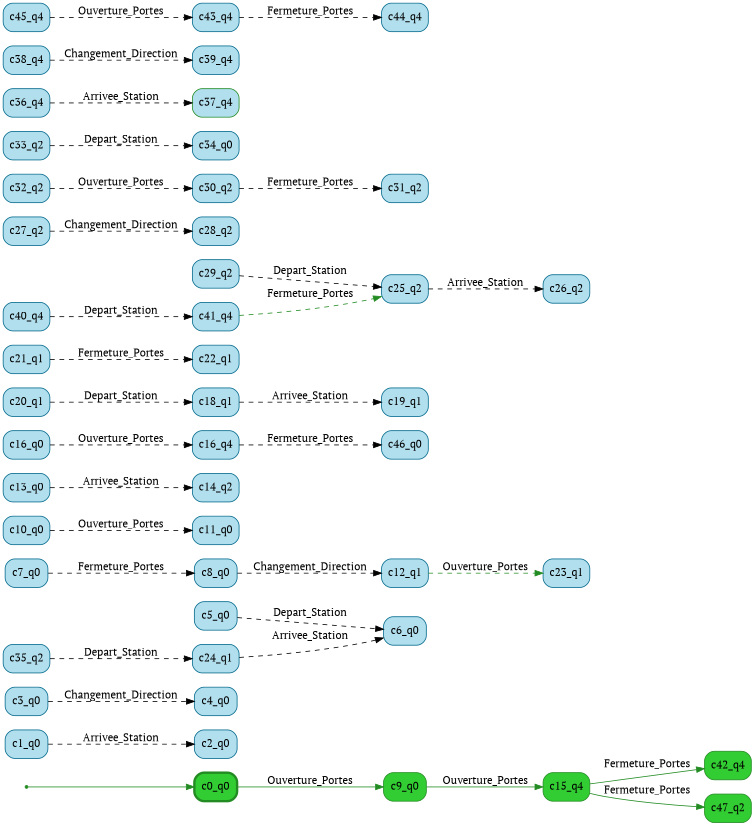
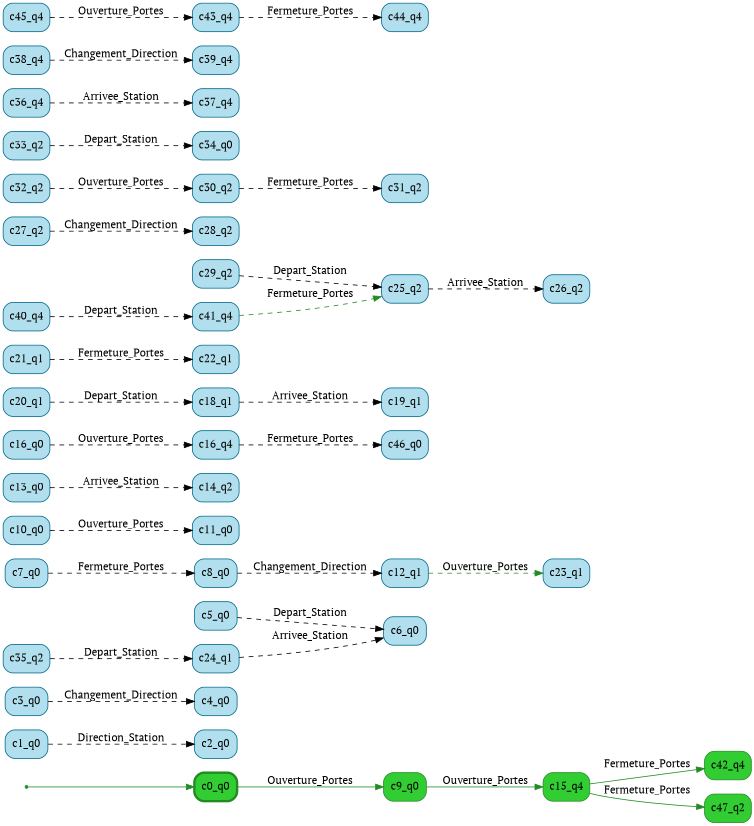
(216, 103) -> (216, 103)
(121, 738) -> (121, 738)
